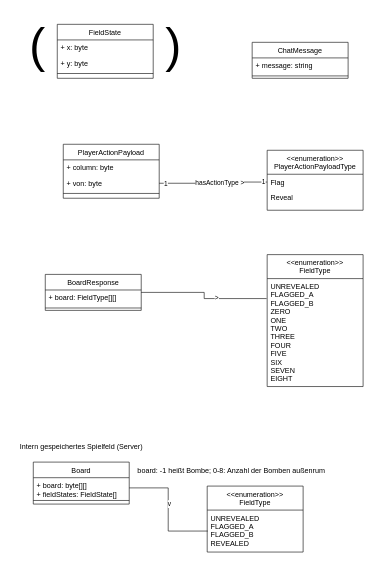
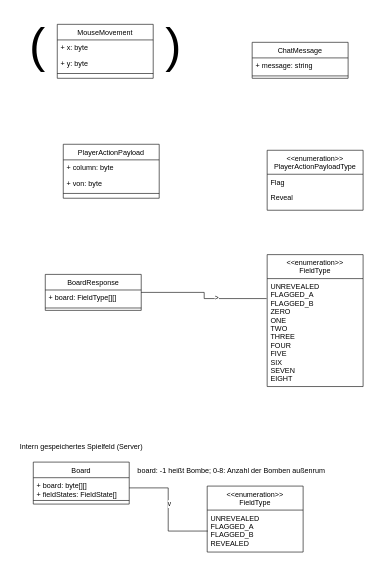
(105, 32) -> (105, 32)
(203, 183) -> none
